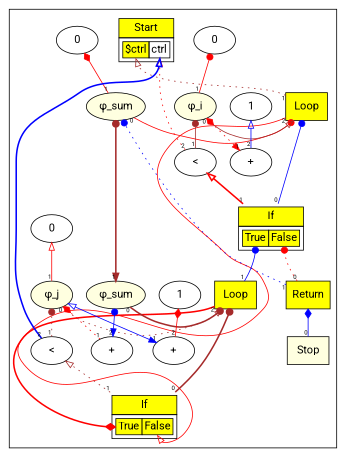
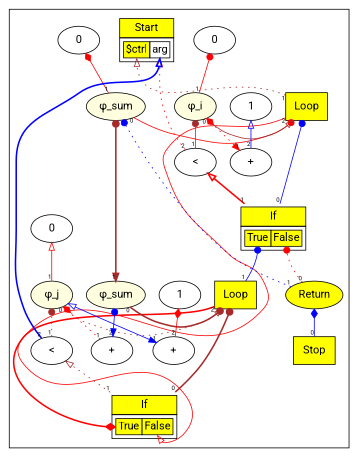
(159, 49) -> (160, 49)
(308, 295) -> (314, 295)
(308, 351) -> (314, 351)
